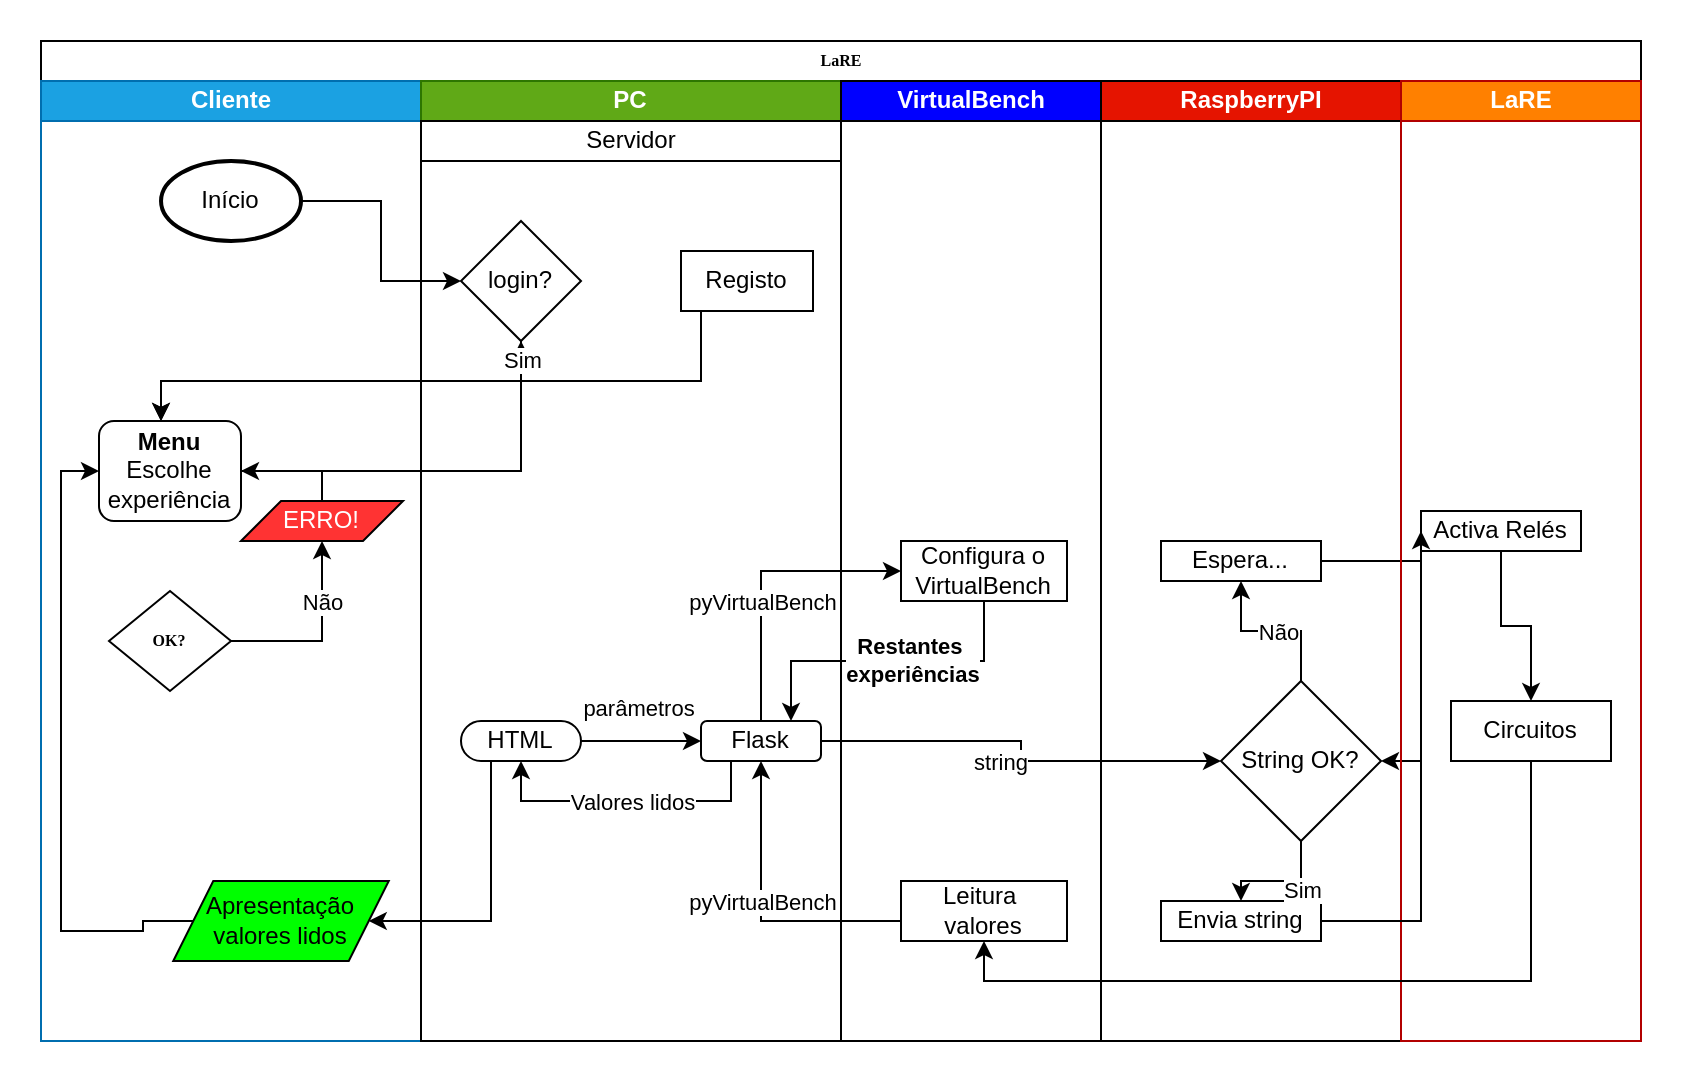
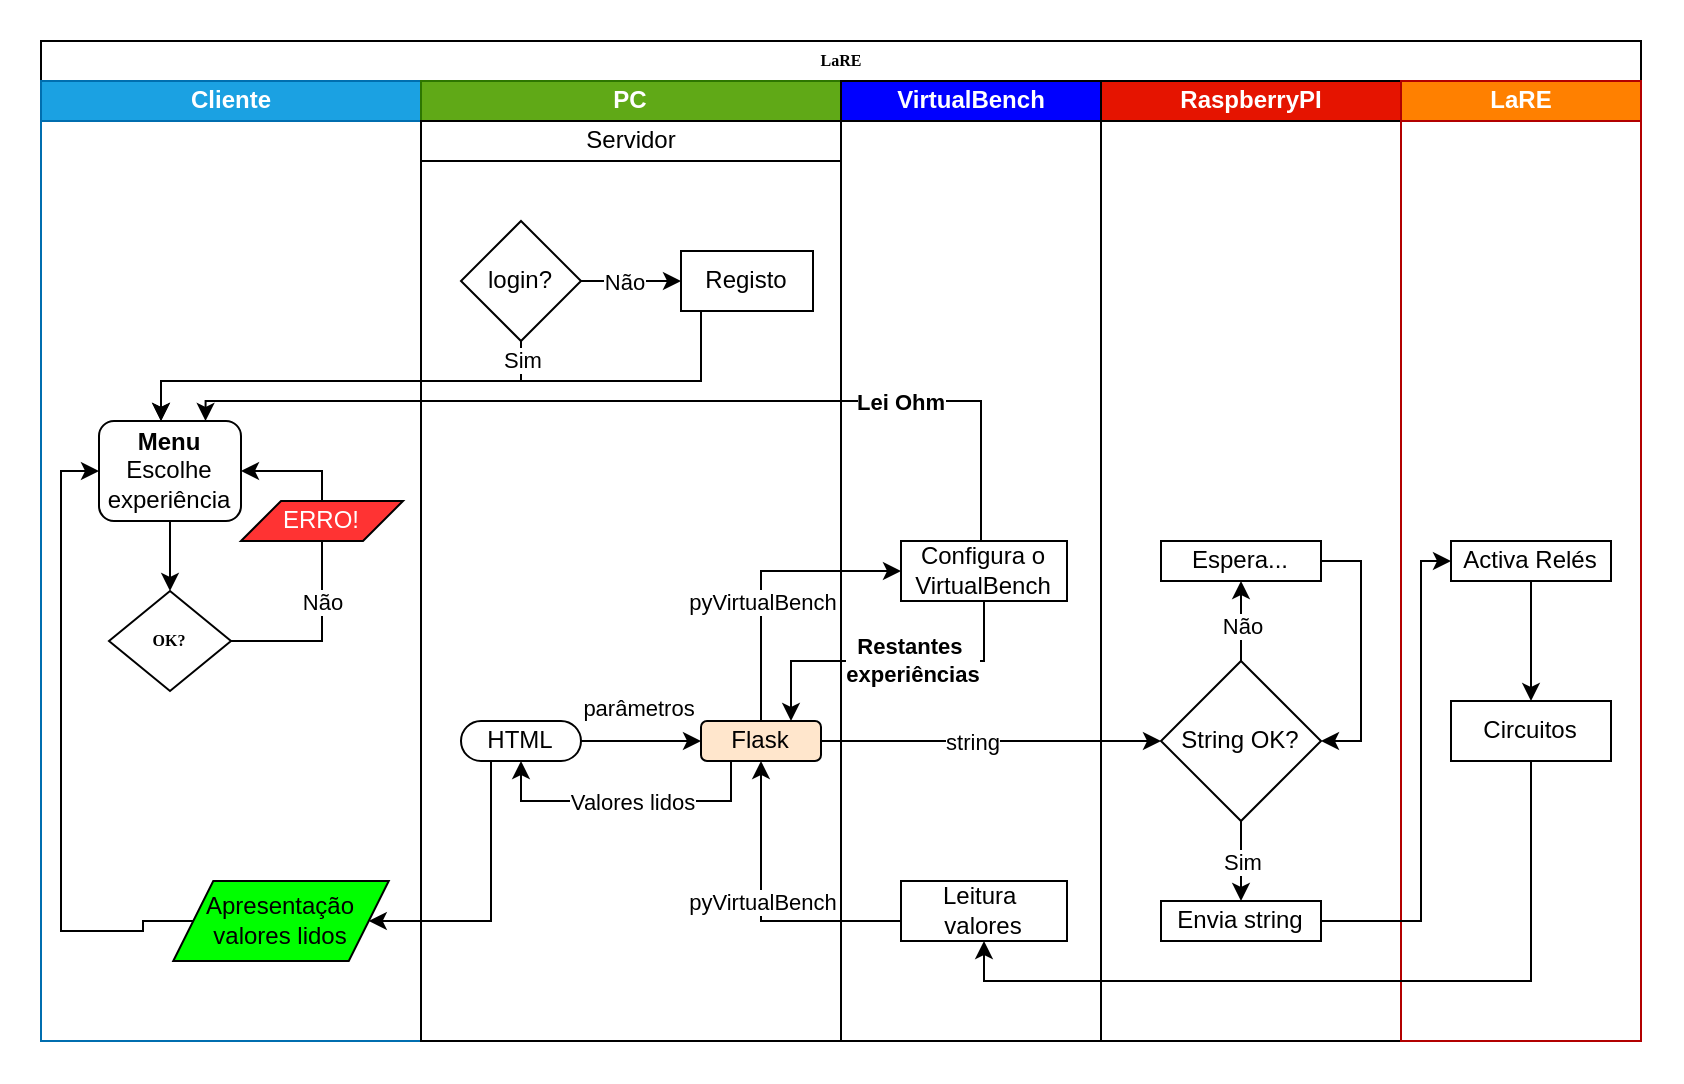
(231, 201) -> none
(381, 219) -> none
none -> (624, 281)
none -> (631, 401)
(516, 471) -> (170, 559)
(1501, 531) -> (1531, 561)
(322, 556) -> (322, 550)
(761, 741) -> (761, 741)
(1301, 761) -> (1241, 741)
